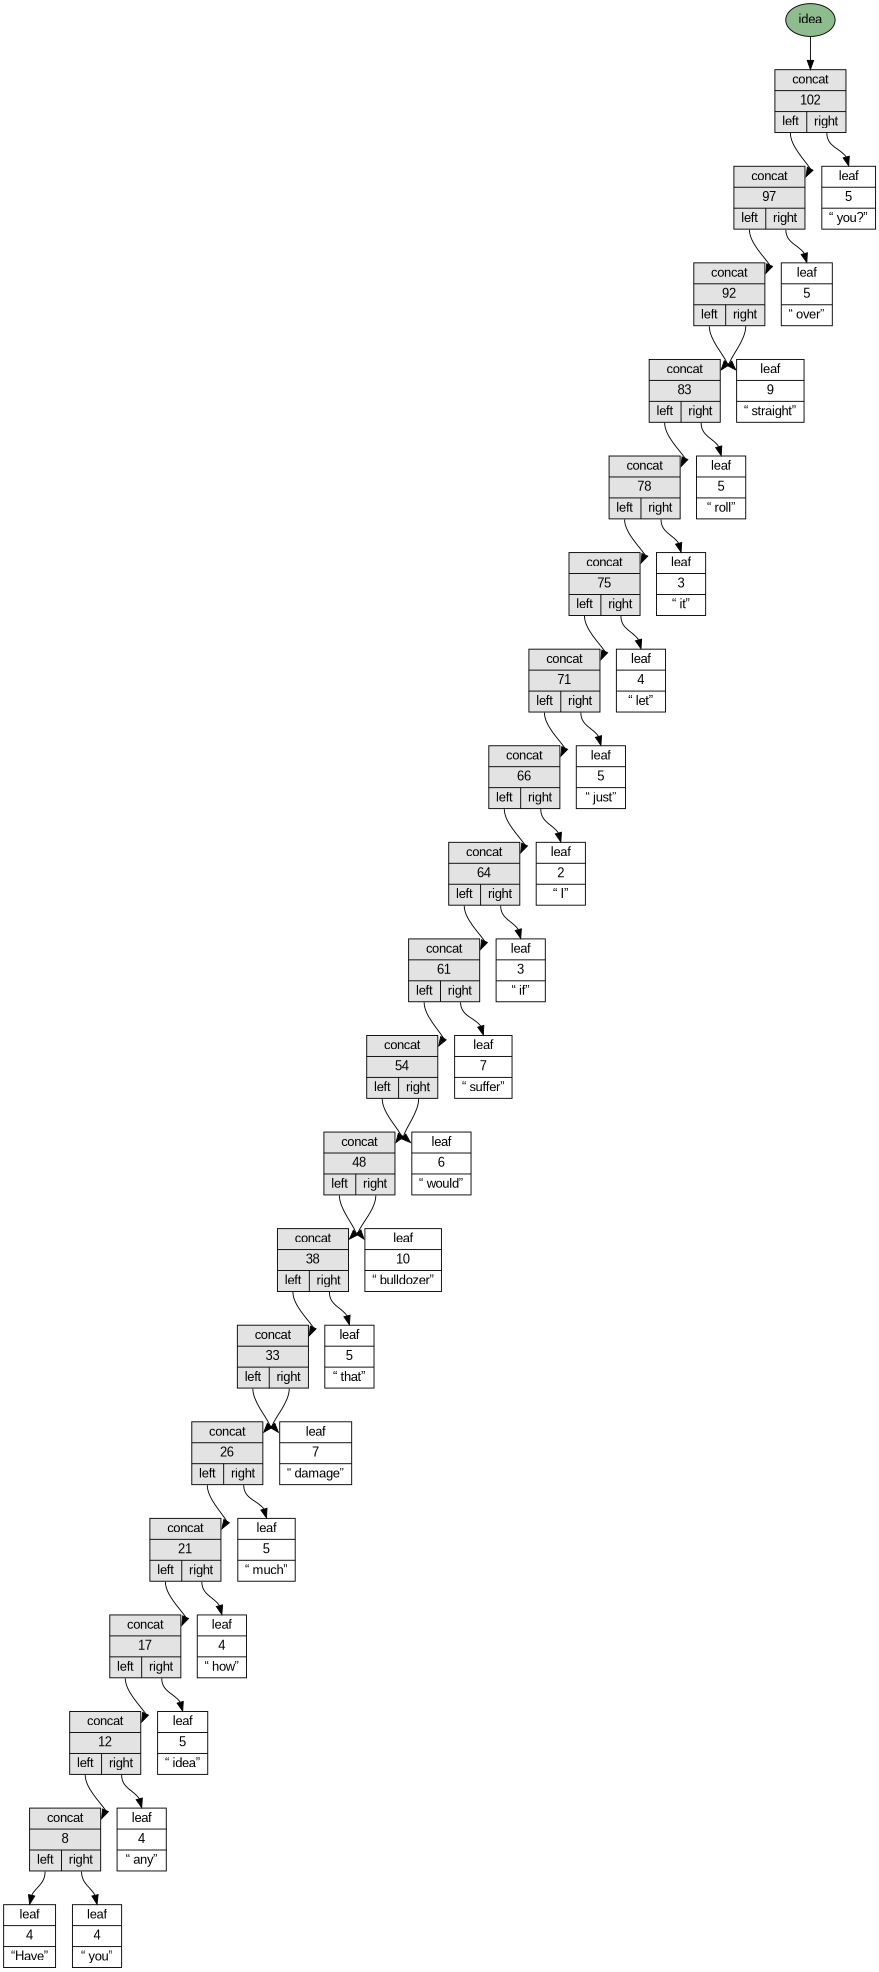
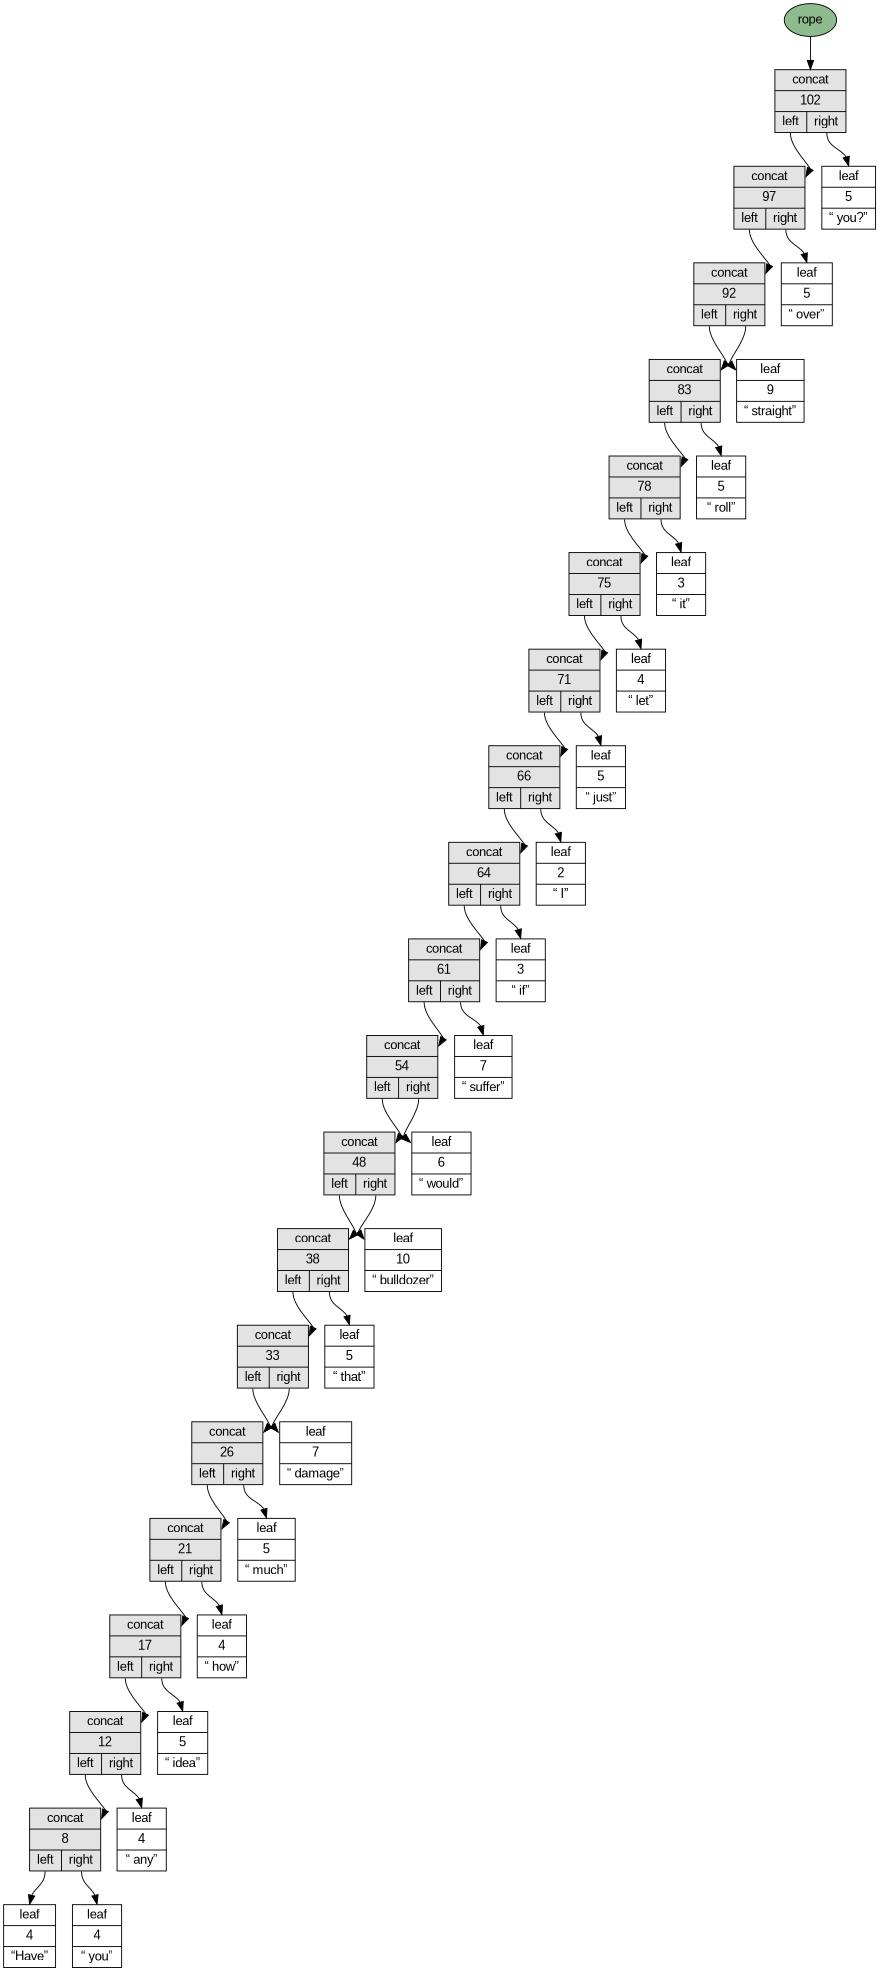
(810, 20) -> (810, 20)
